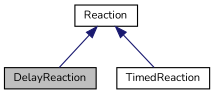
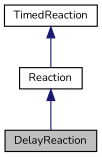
(139, 51) -> (51, 53)
